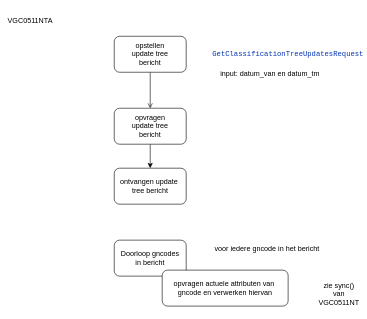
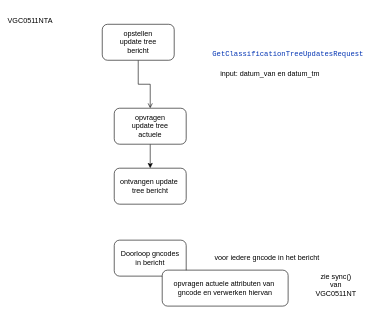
(150, 54) -> (138, 42)
(150, 126) -> (150, 126)
(267, 249) -> (267, 258)
(339, 294) -> (336, 285)
